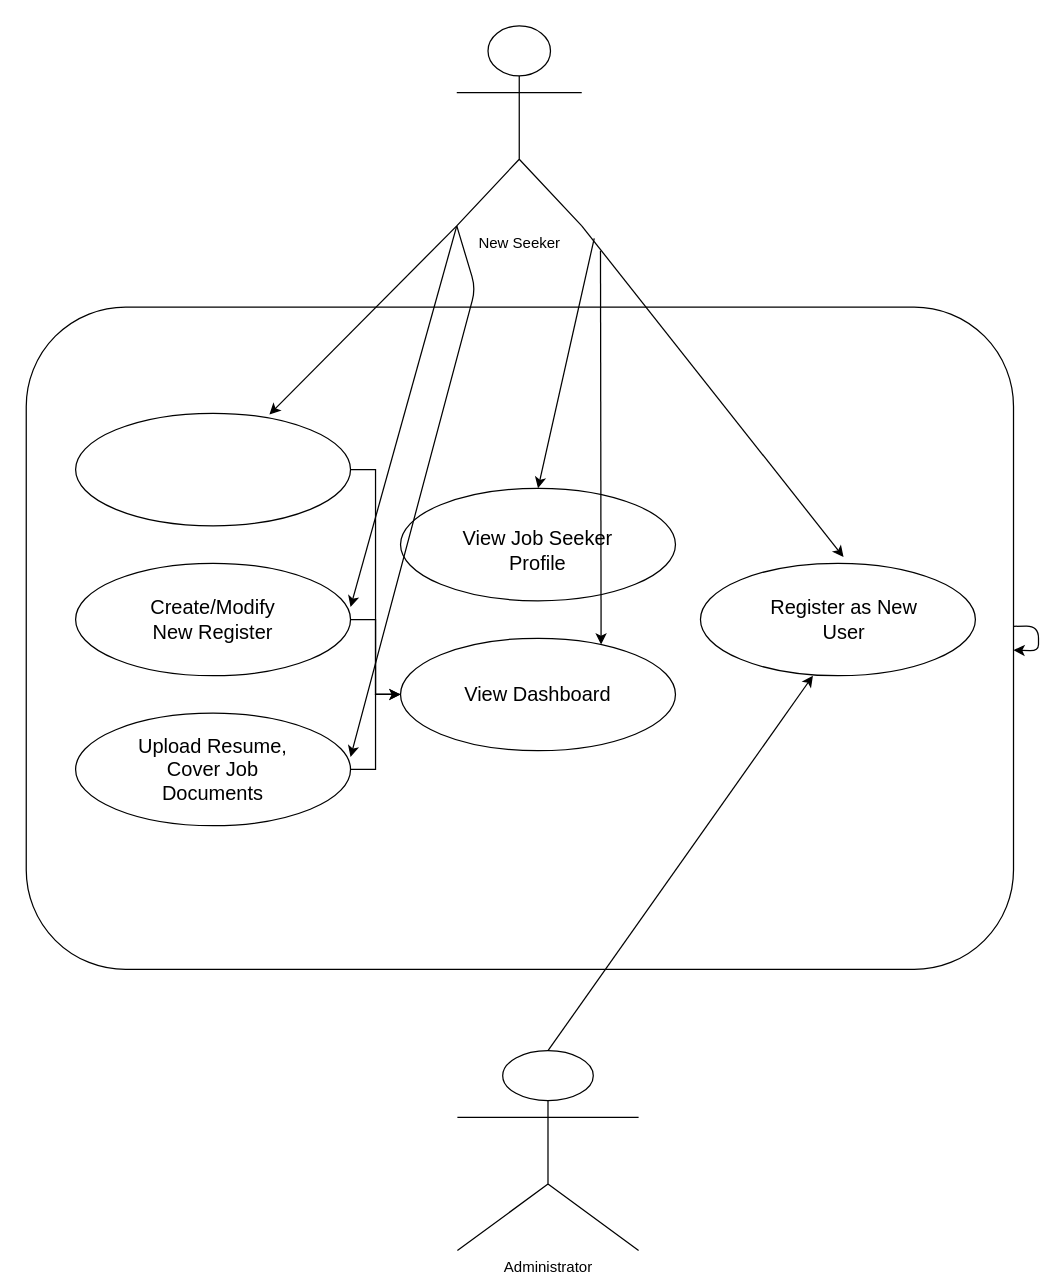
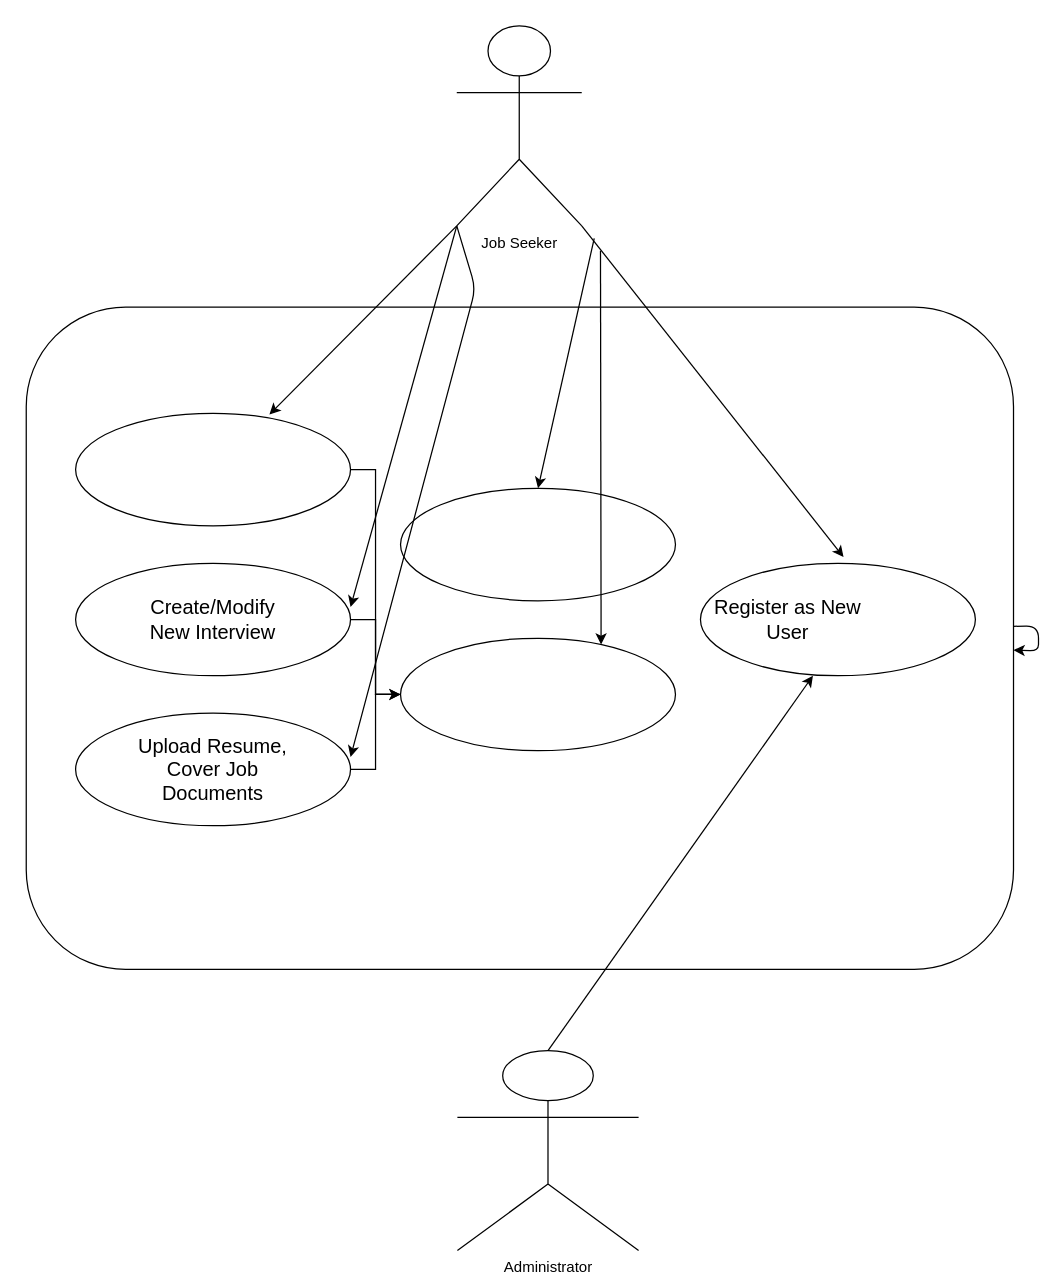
(520, 243) -> (520, 243)
(538, 551) -> none
(213, 619) -> (213, 619)
(844, 619) -> (788, 619)
(538, 694) -> none
